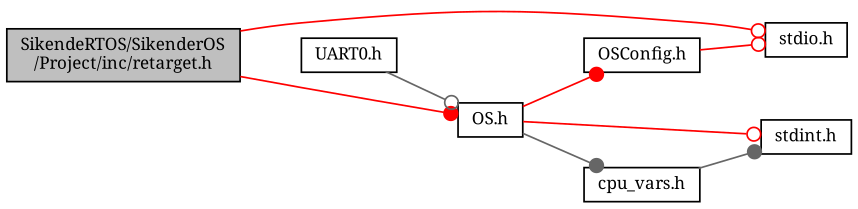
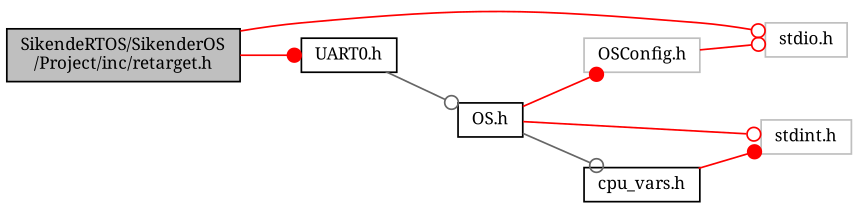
(806, 40) -> (806, 40)
(642, 55) -> (642, 55)
(342, 95) -> (264, 55)
(806, 137) -> (806, 137)
(556, 148) -> (556, 148)
(723, 161) -> (723, 161)
